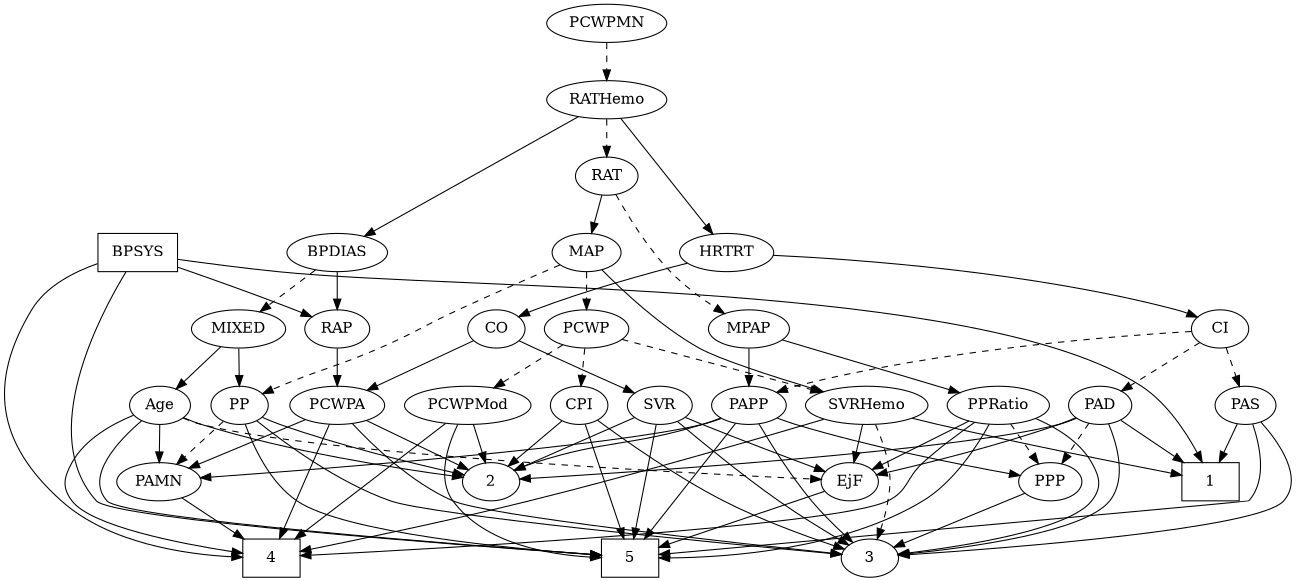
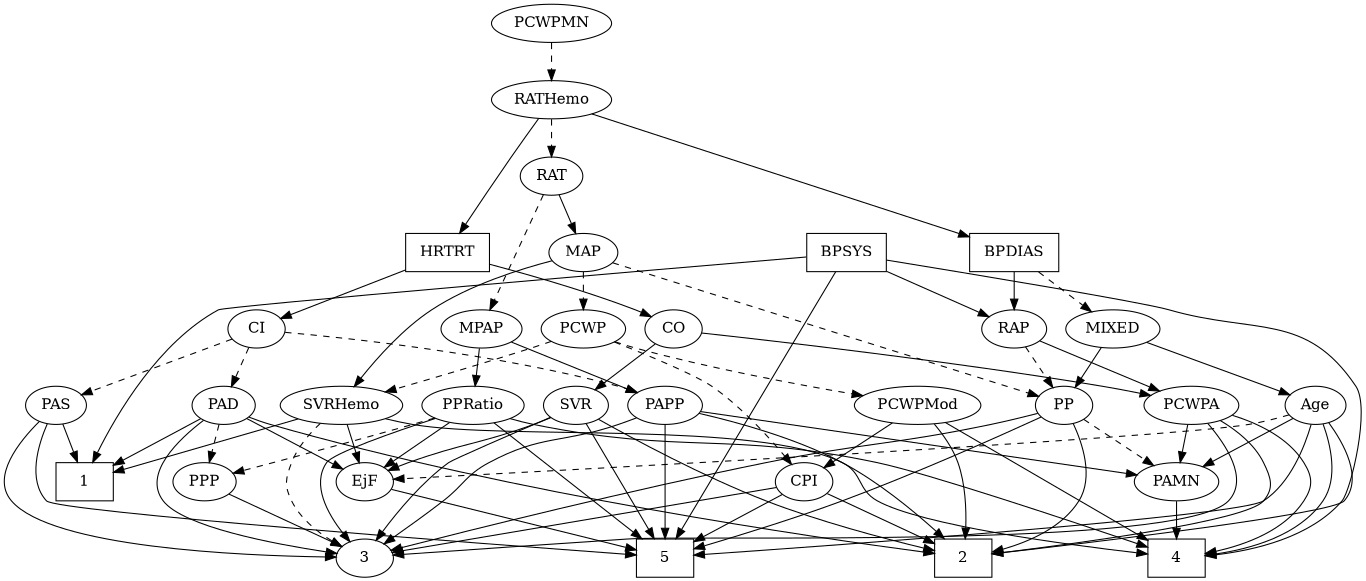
(337, 253) -> (1014, 253)
(727, 253) -> (448, 253)
none -> (1036, 363)
(869, 444) -> none
(491, 482) -> (963, 558)
(479, 526) -> (863, 442)
